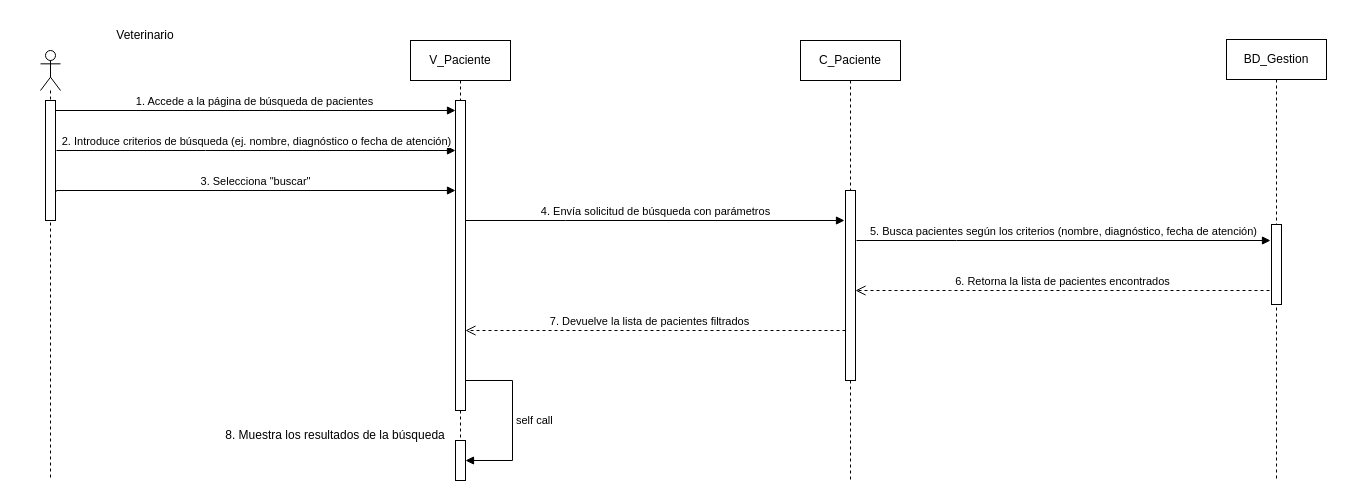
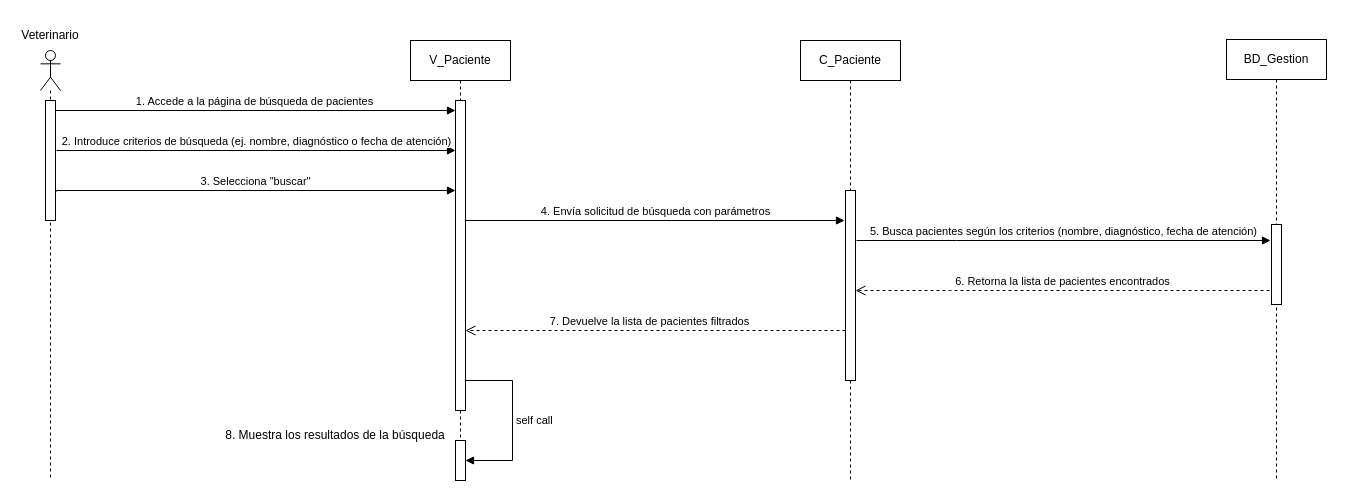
(146, 36) -> (51, 36)
